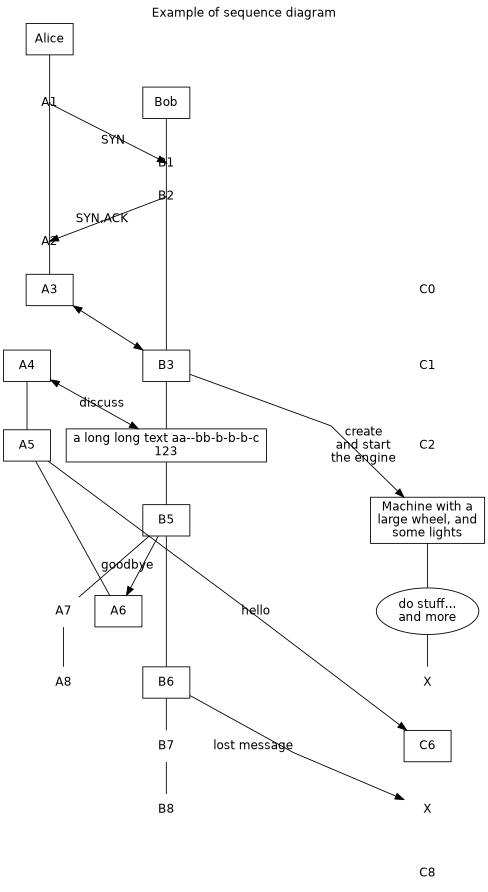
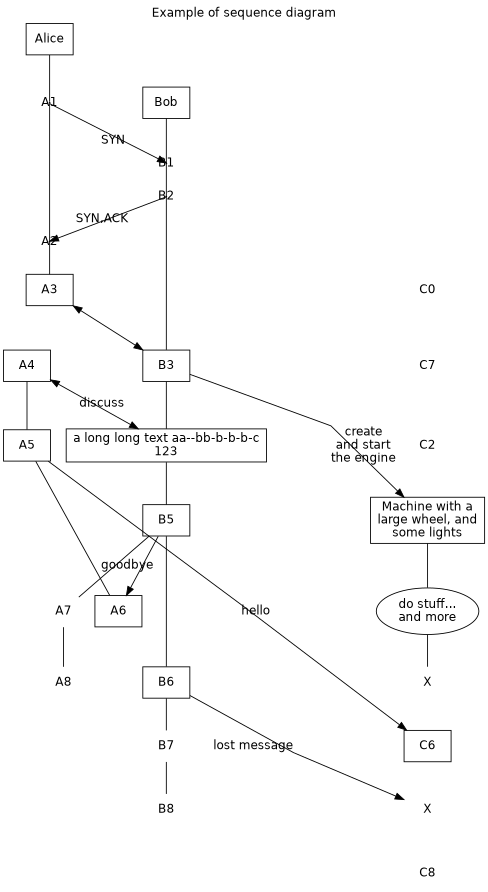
(428, 366) -> (428, 366)
